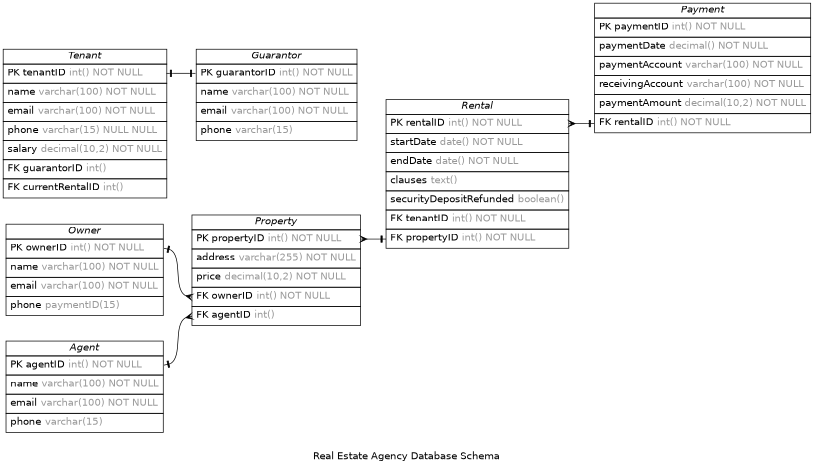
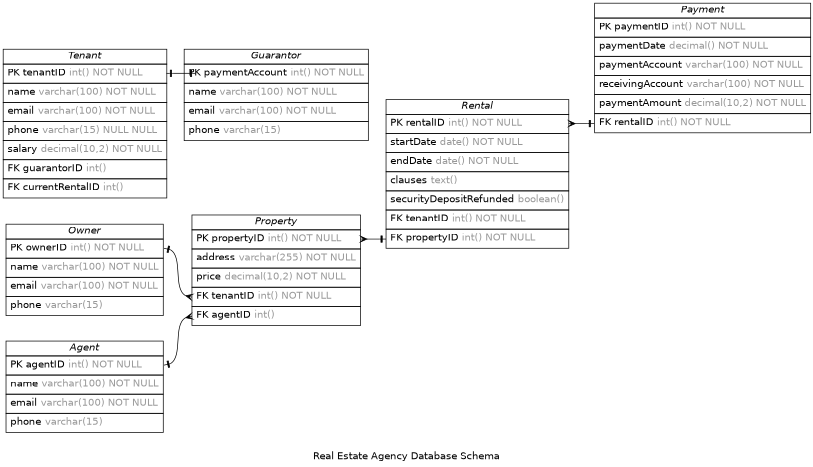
(240, 73) -> (239, 73)
(226, 296) -> (227, 296)
(83, 305) -> (74, 305)
